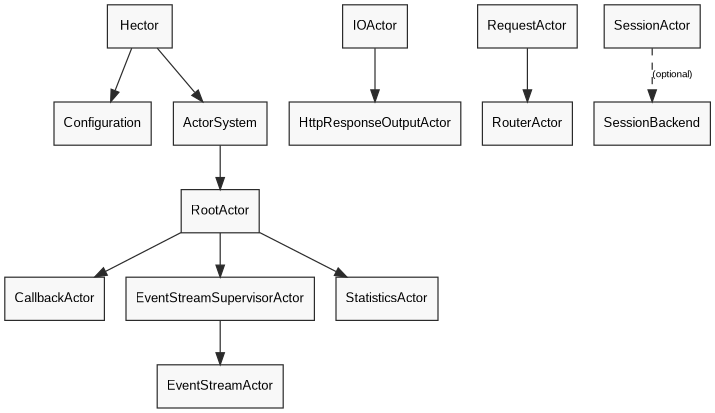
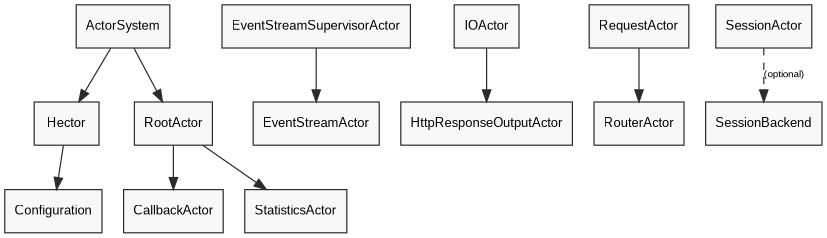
(176, 70) -> (98, 70)
(220, 249) -> none
